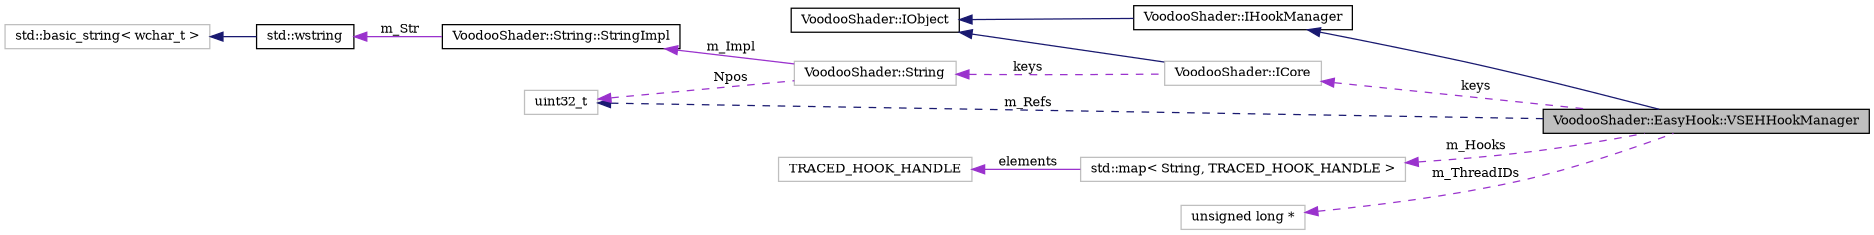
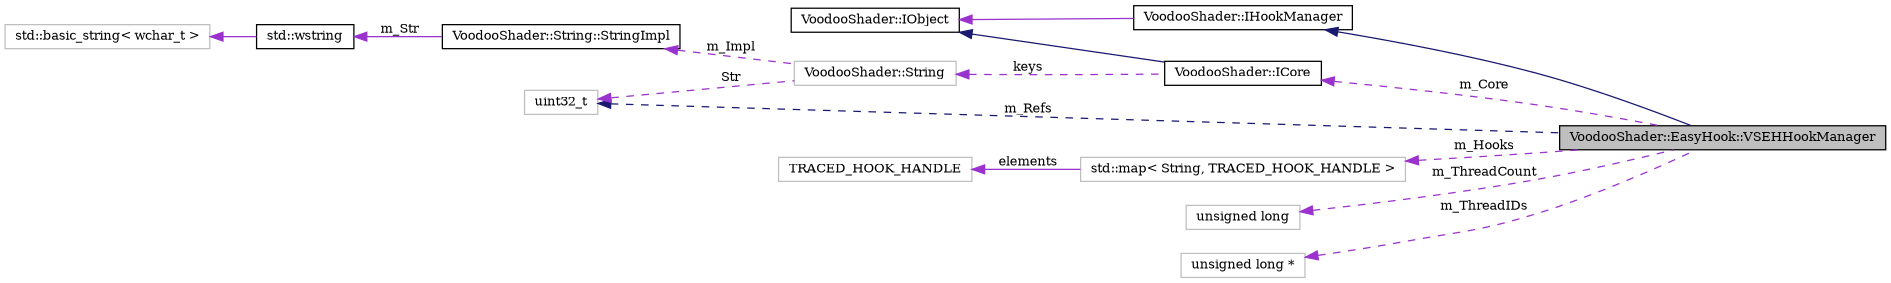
(1053, 19) -> (1053, 19)
(240, 37) -> (240, 37)
(736, 57) -> (736, 57)
(1243, 73) -> (1243, 73)
(729, 78) -> (729, 78)
(1474, 87) -> (1483, 85)
none -> (1243, 217)
